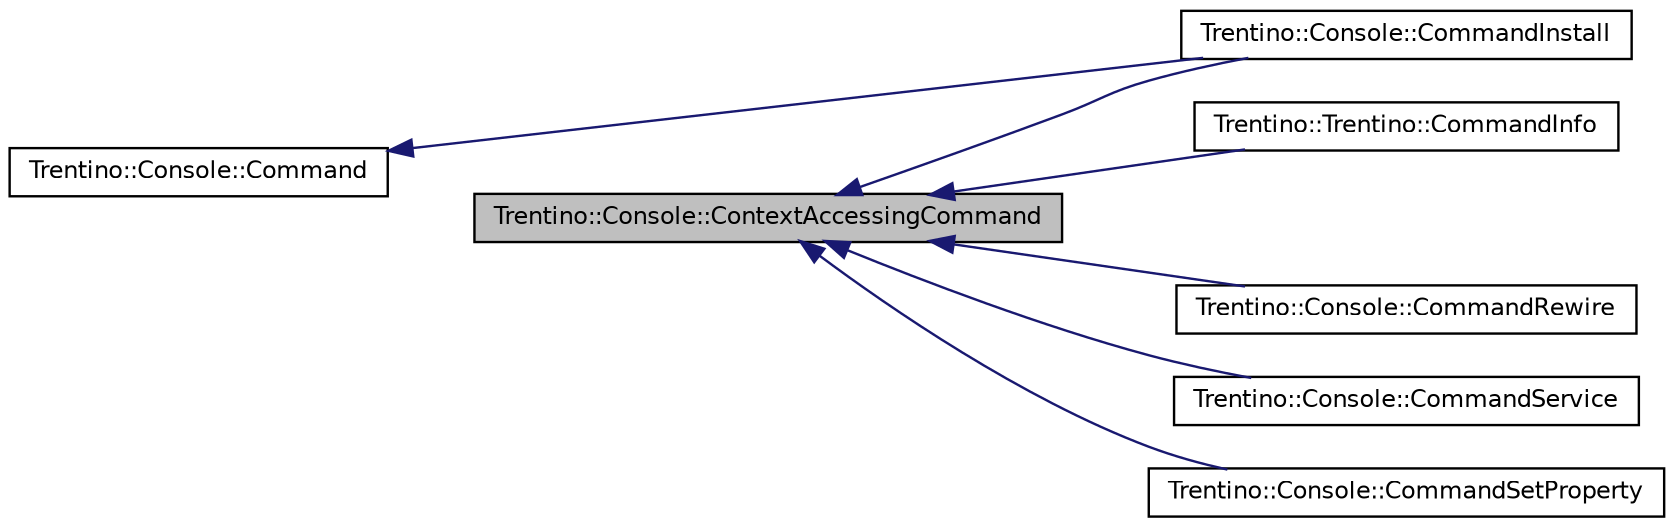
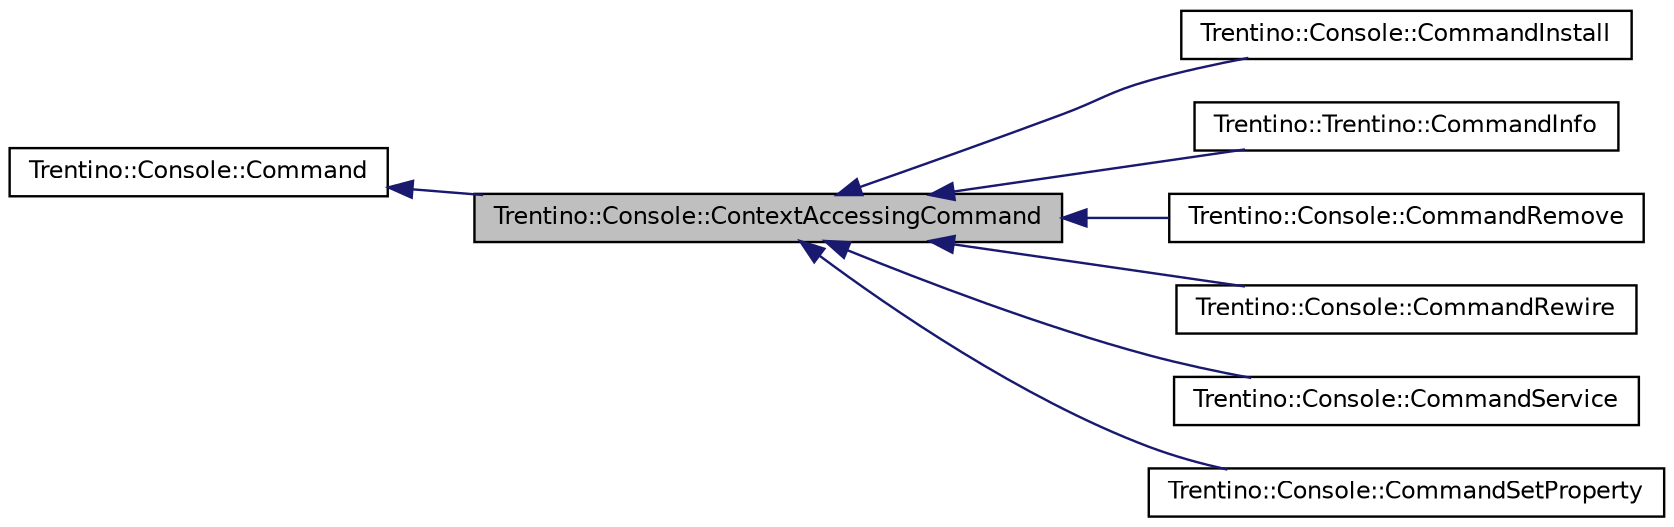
(808, 103) -> (448, 192)
none -> (1406, 218)
